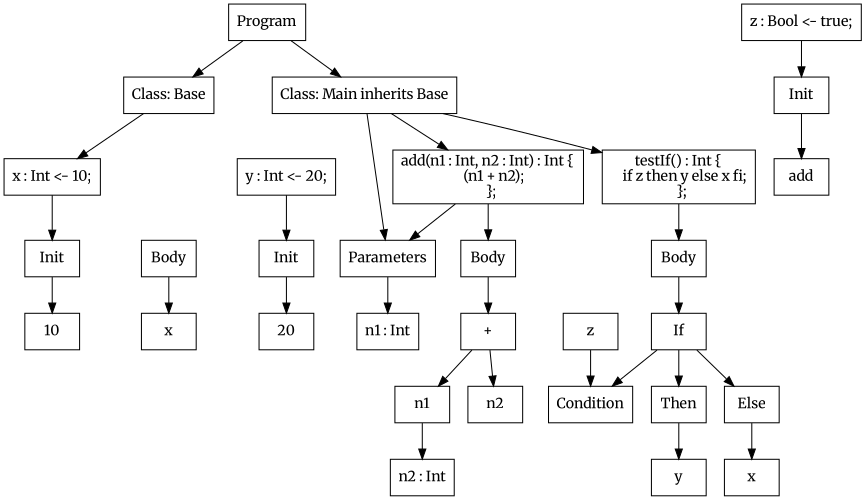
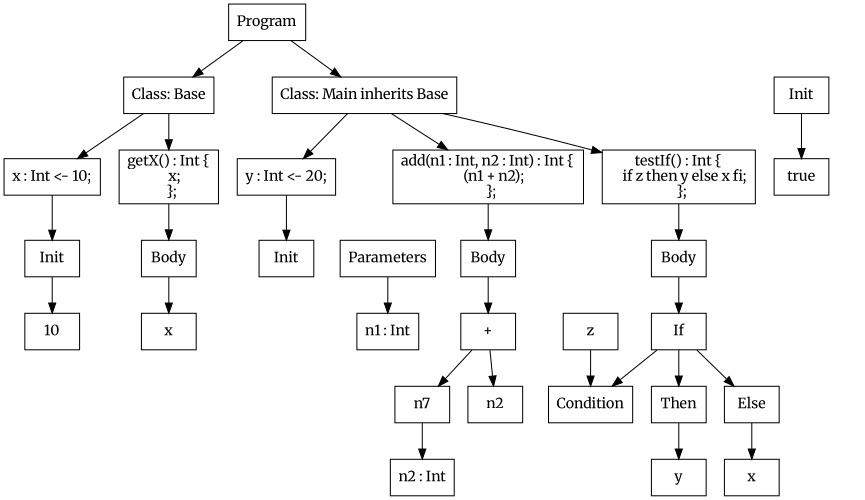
(801, 22) -> none
(375, 172) -> (329, 132)
none -> (169, 177)
(801, 177) -> (801, 177)
(437, 219) -> none
(286, 332) -> none
(422, 405) -> (422, 405)
